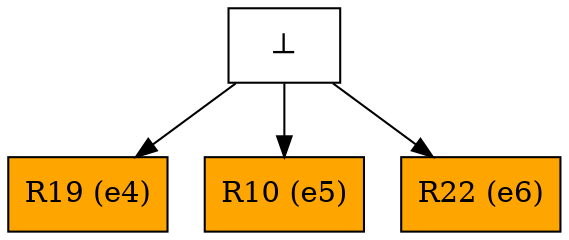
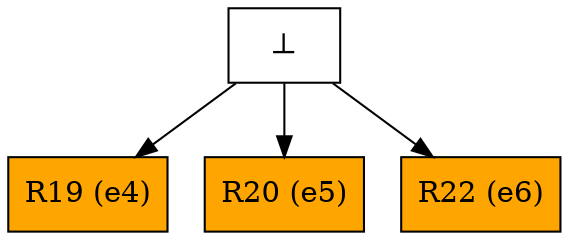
(284, 194) -> (284, 194)
